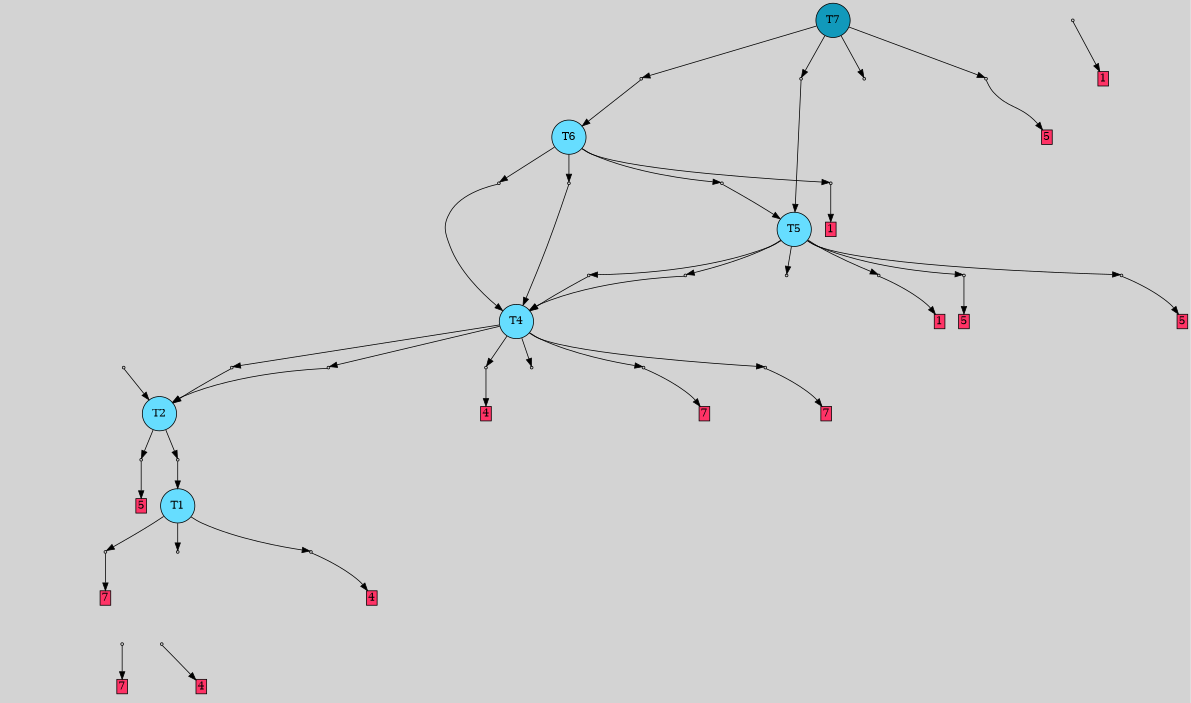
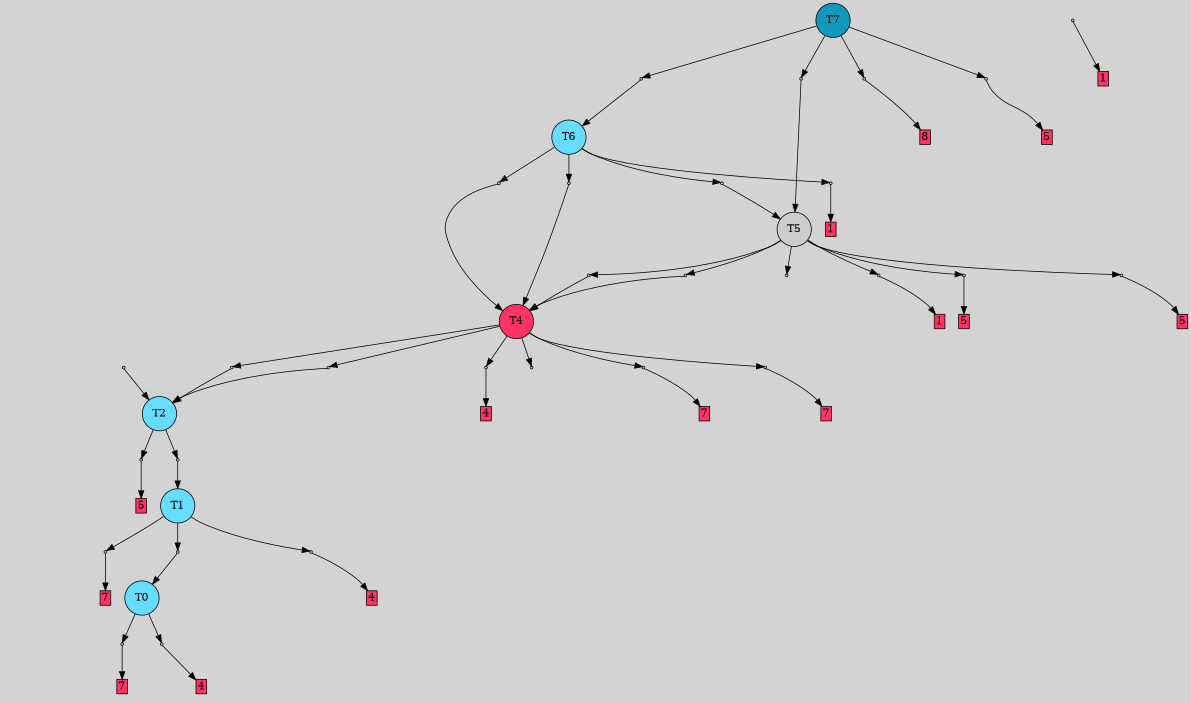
none -> (925, 137)
(794, 229) -> (794, 229)
(516, 322) -> (516, 322)
none -> (142, 598)
